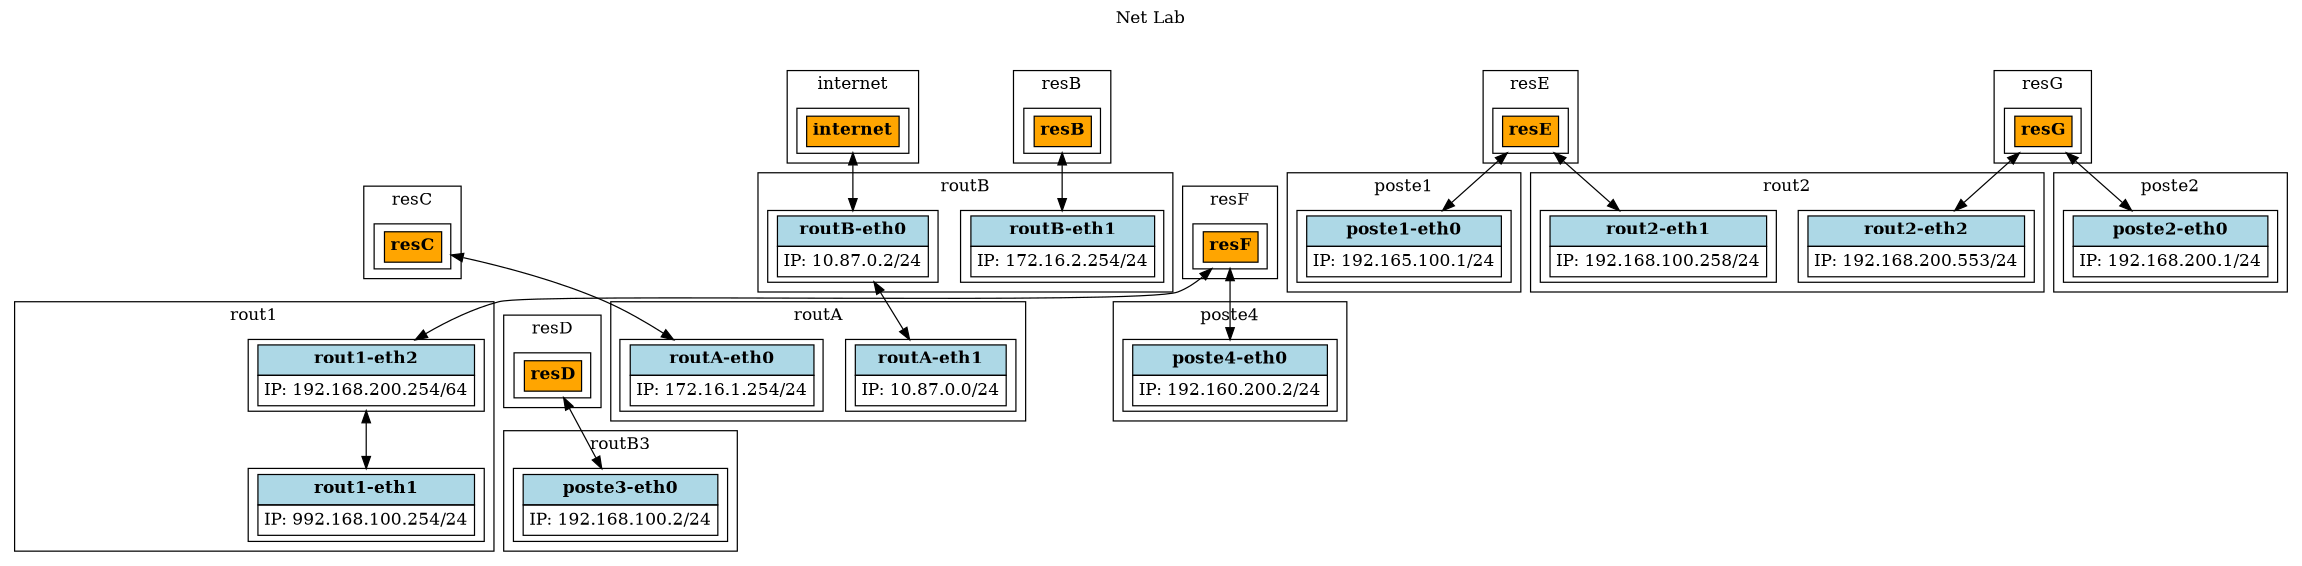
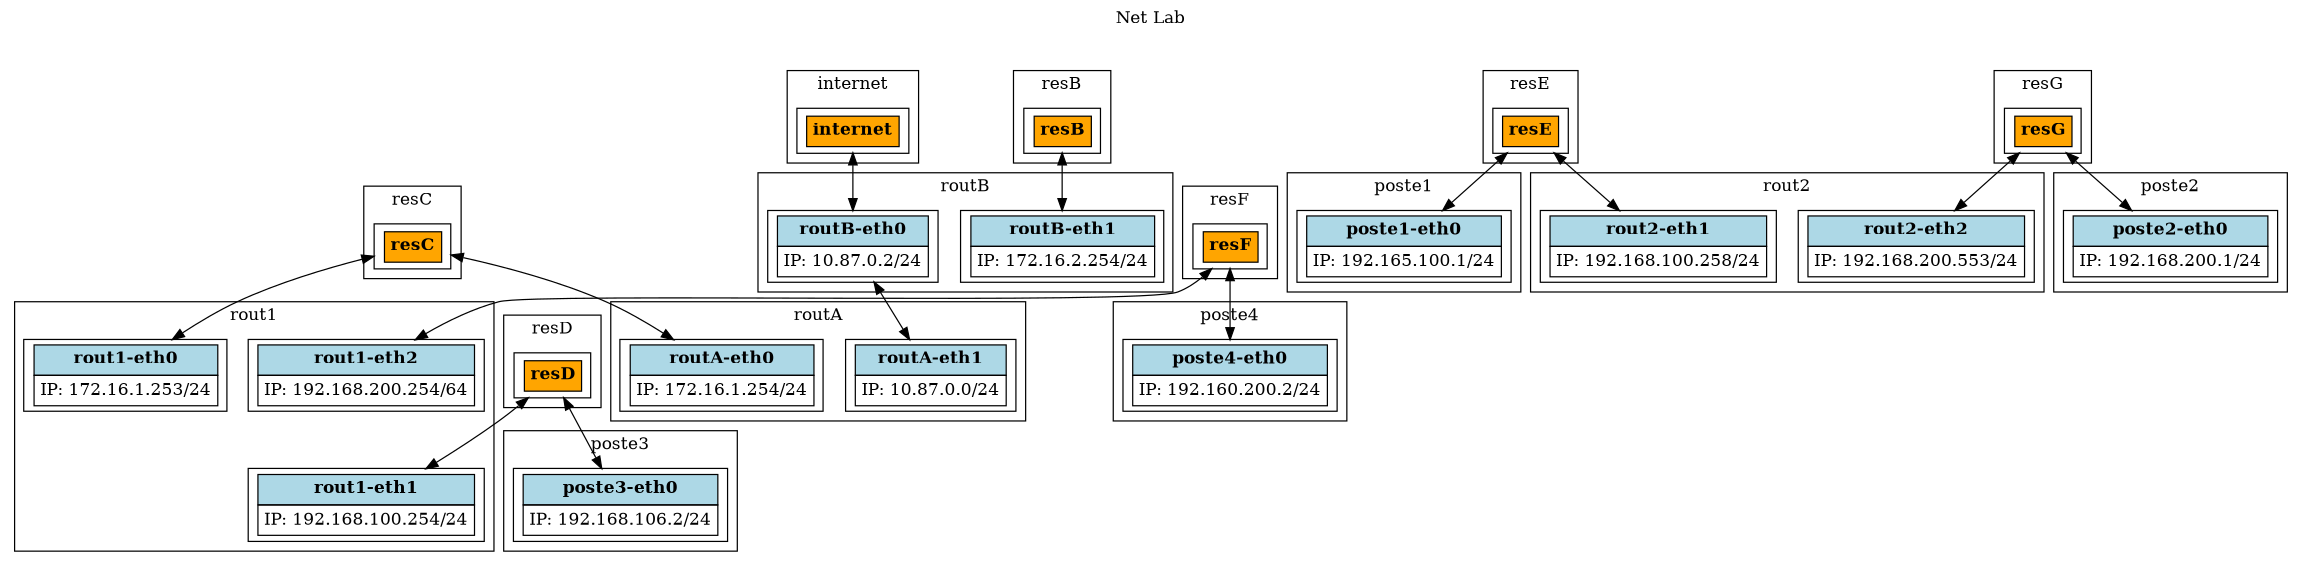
none -> (125, 375)
(366, 440) -> (478, 435)
(620, 445) -> (620, 445)
(366, 520) -> (366, 520)
(620, 520) -> (620, 520)
